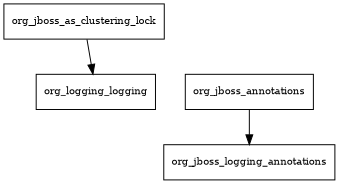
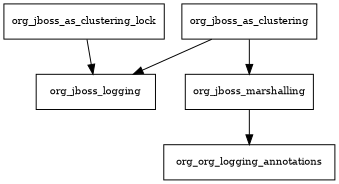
none -> (249, 22)
(96, 92) -> (96, 92)
(249, 92) -> (249, 92)
(249, 162) -> (249, 162)
